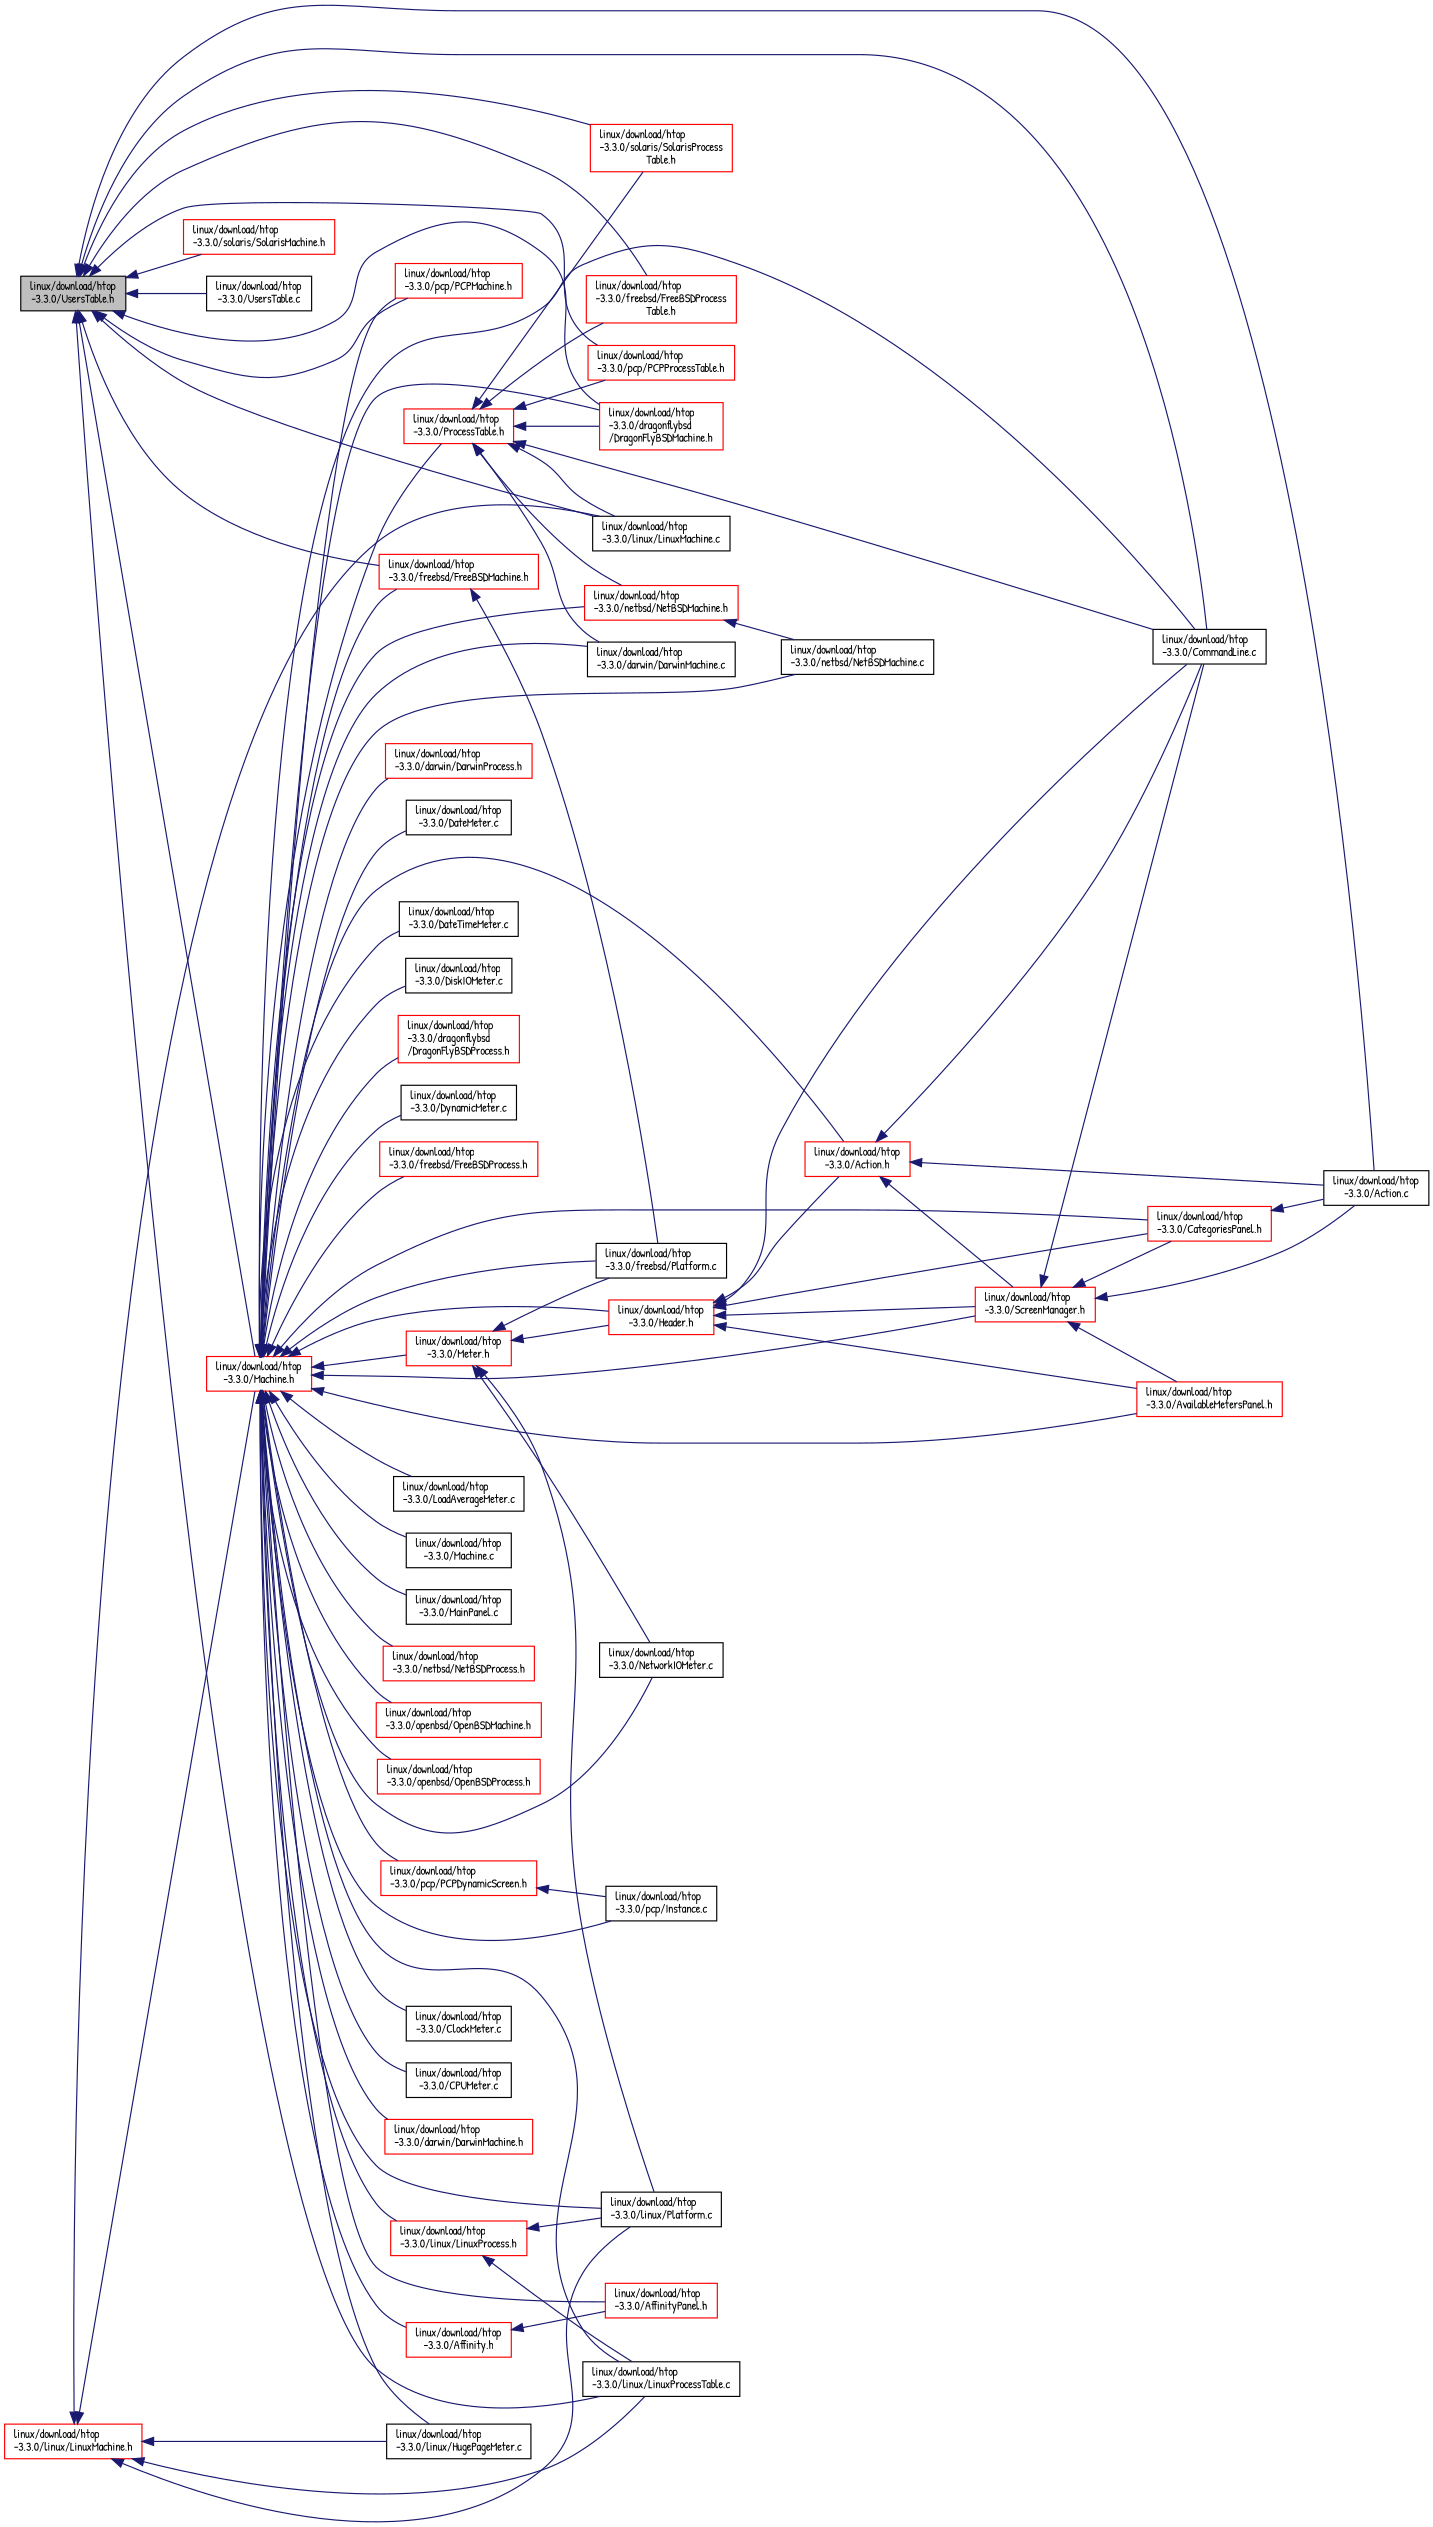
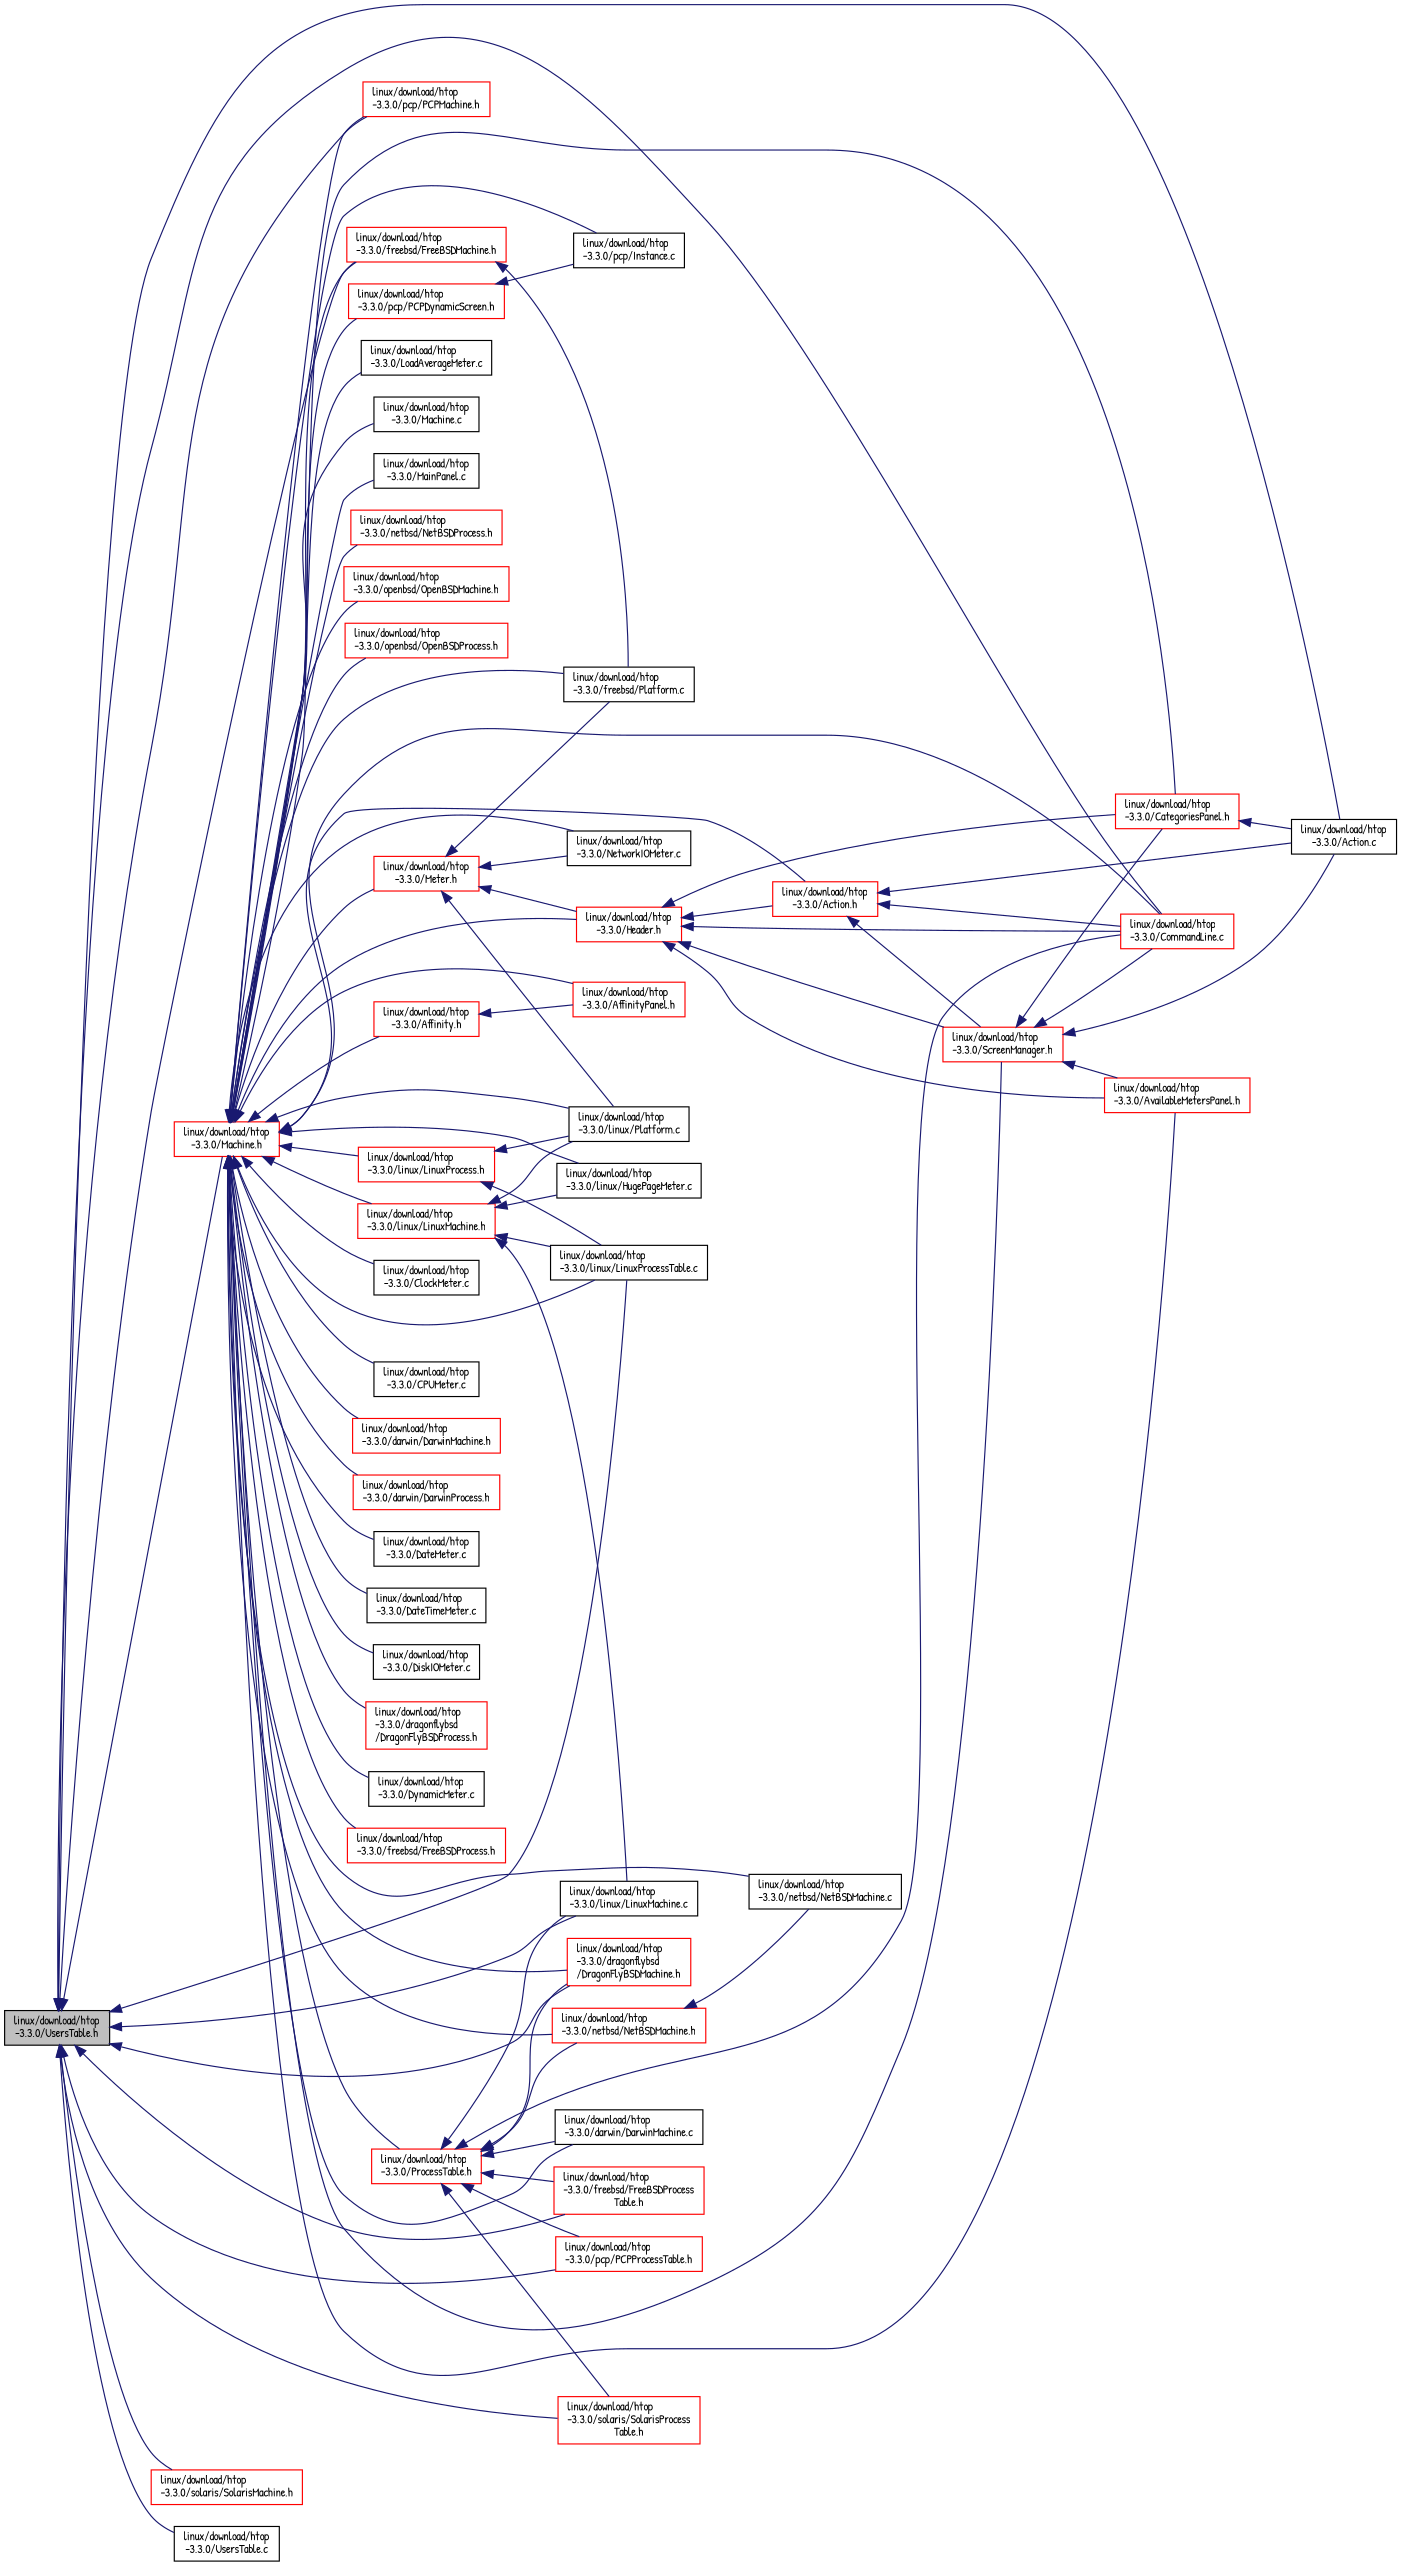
(1210, 647) -> (1177, 931)
(167, 1902) -> (322, 1184)
